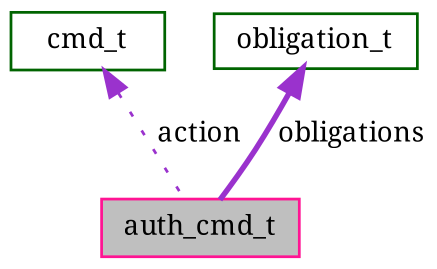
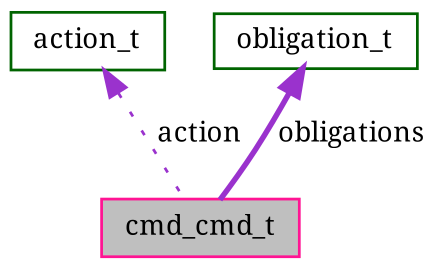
(88, 41) -> (88, 41)
(200, 228) -> (200, 228)
